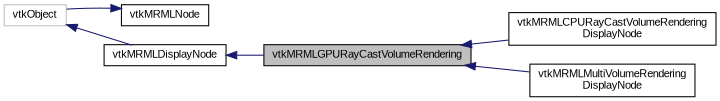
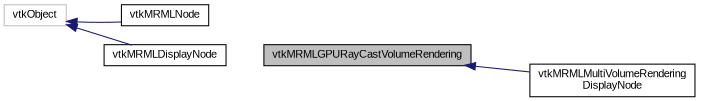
(89, 8) -> (99, 22)
(612, 29) -> none
(250, 55) -> none
